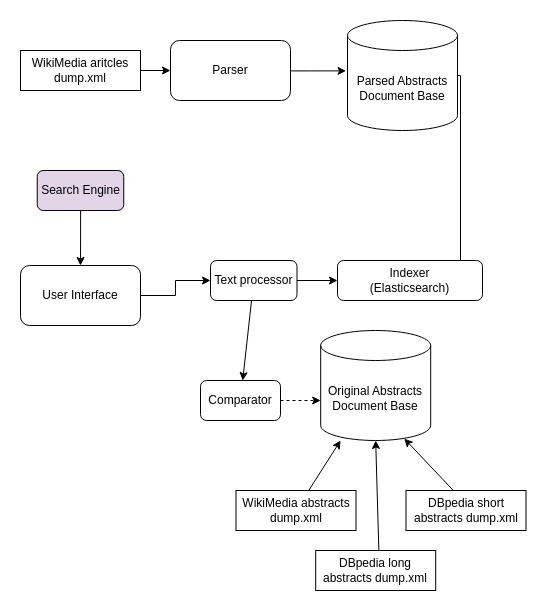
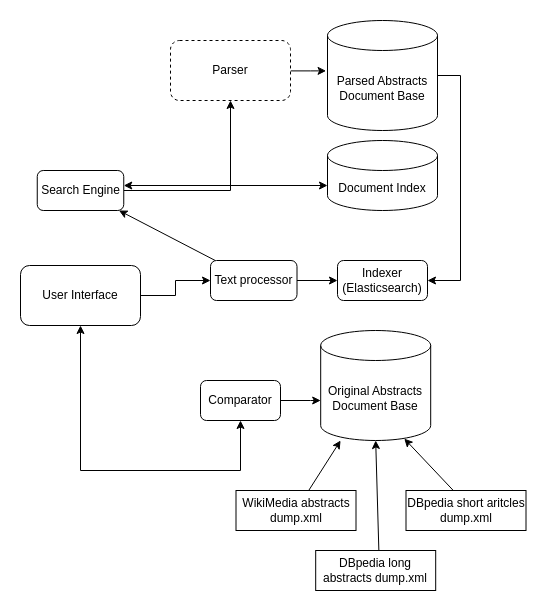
(81, 71) -> none
(160, 71) -> none
(231, 71) -> (231, 71)
(403, 76) -> (383, 76)
none -> (383, 176)
none -> (225, 186)
(81, 191) -> (81, 191)
(81, 235) -> (218, 191)
(410, 281) -> (383, 281)
(247, 337) -> (170, 237)
(296, 401) -> (296, 401)
none -> (113, 471)
(467, 511) -> (467, 511)
